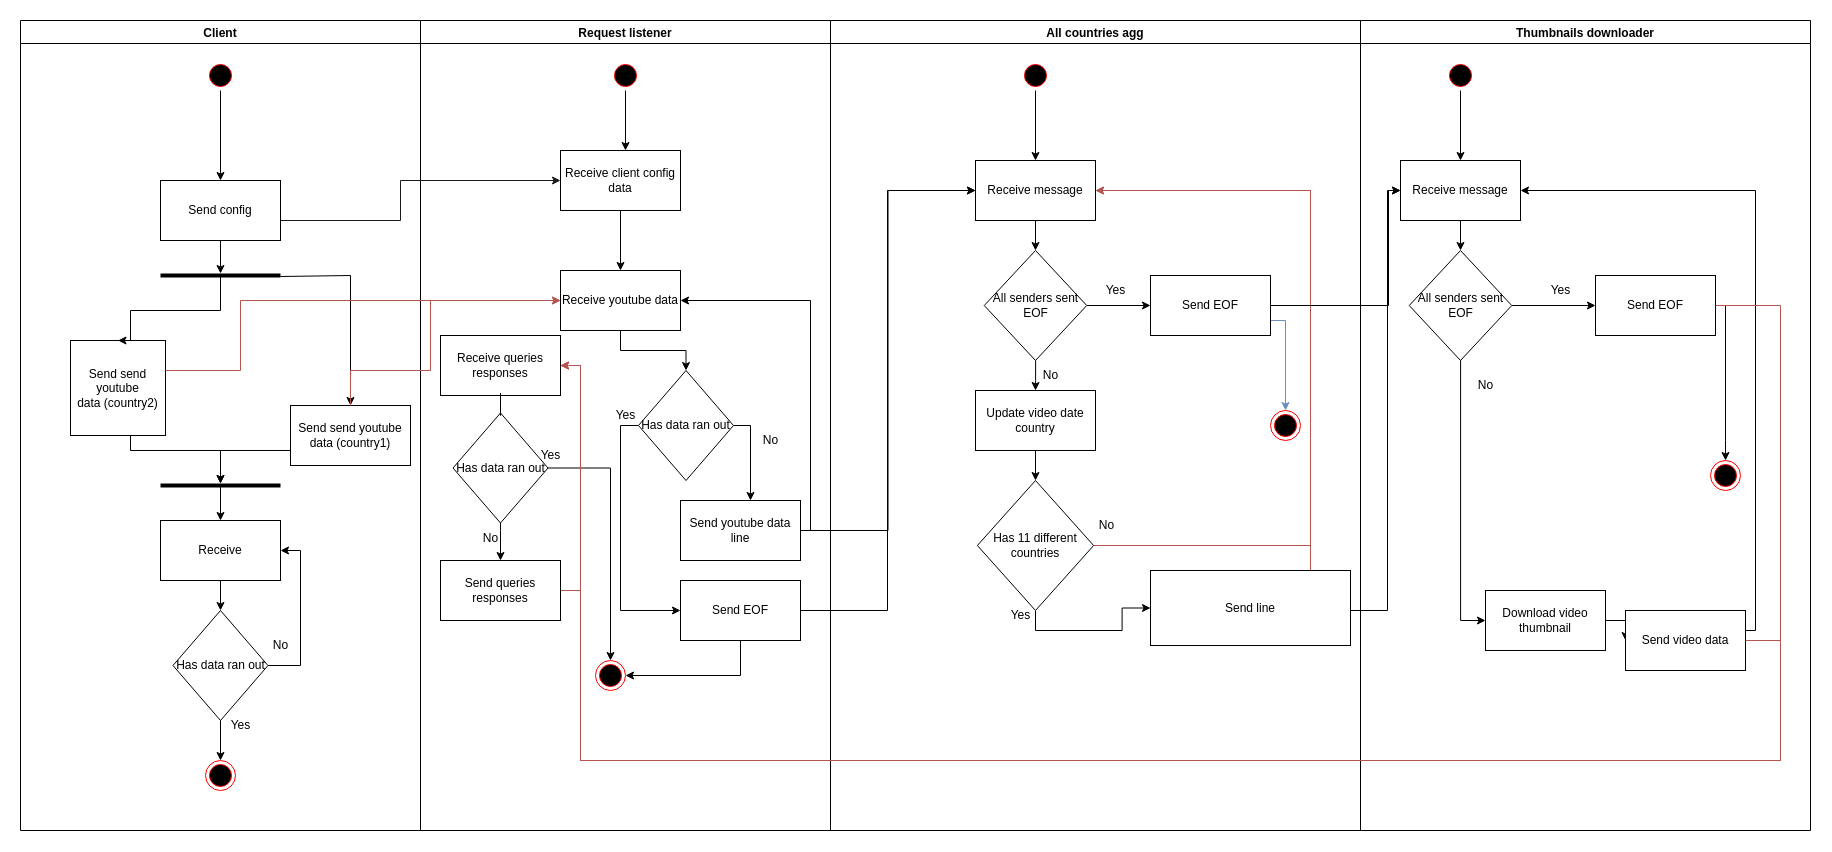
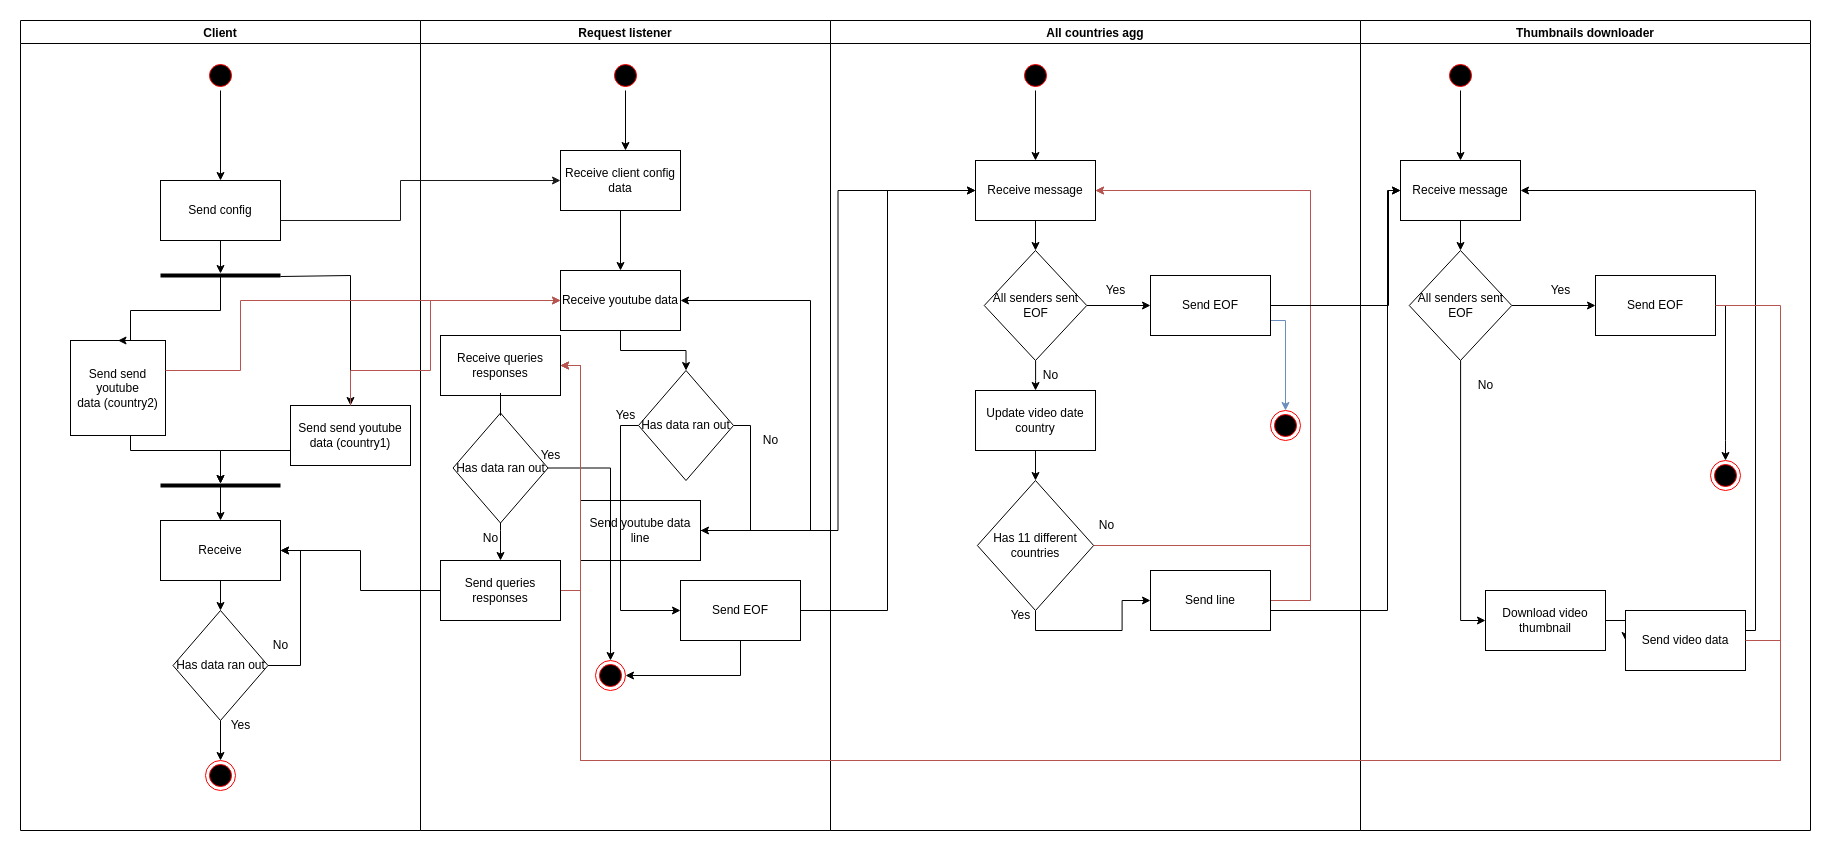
(741, 531) -> (641, 531)
none -> (361, 582)
(1251, 608) -> (1211, 601)
